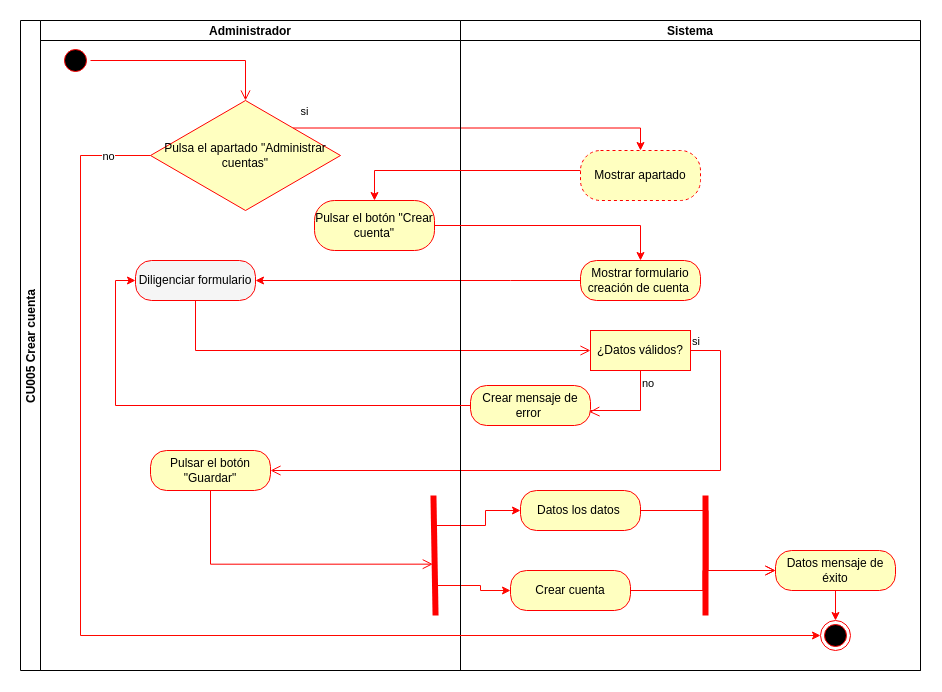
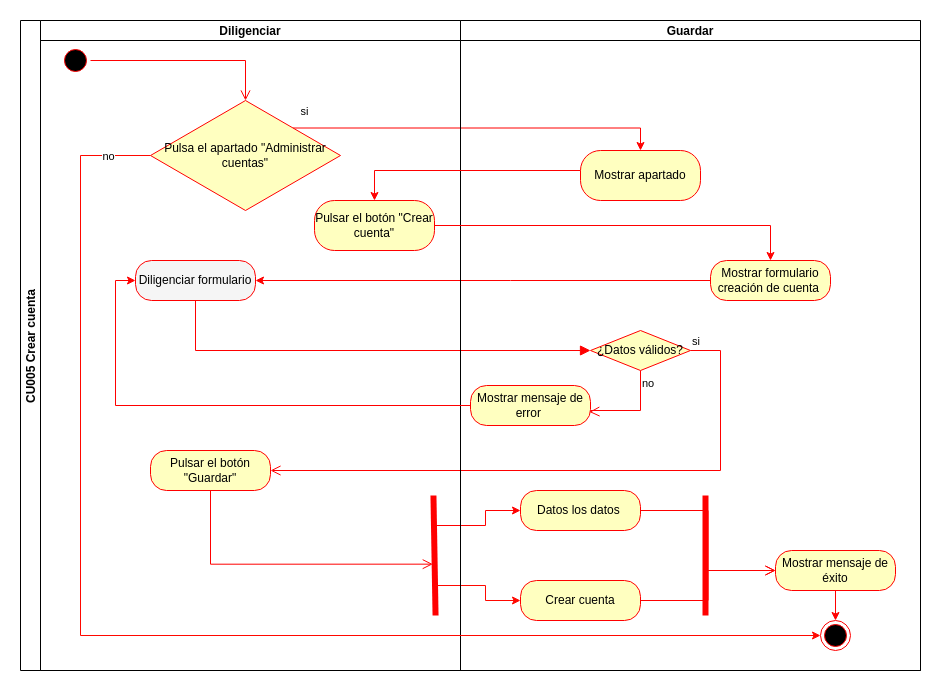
(250, 31) -> (250, 31)
(690, 31) -> (690, 31)
(641, 176) -> (641, 176)
(641, 281) -> (771, 281)
(583, 351) -> (579, 351)
(641, 351) -> (641, 351)
(531, 406) -> (531, 406)
(836, 571) -> (836, 571)
(571, 591) -> (581, 601)
